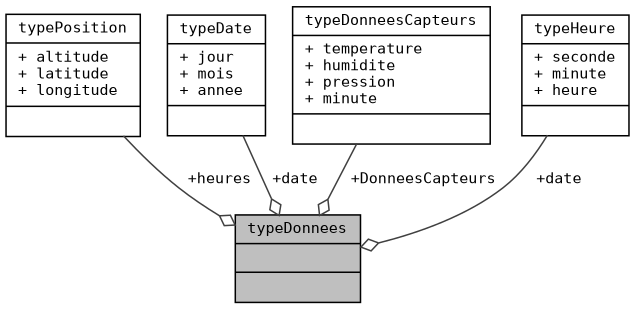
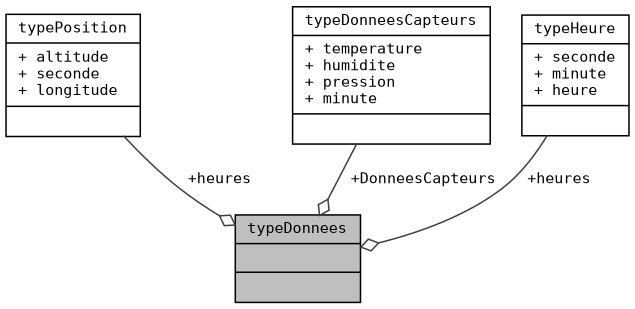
(64, 74) -> (60, 74)
(216, 75) -> none
(555, 179) -> (555, 179)
